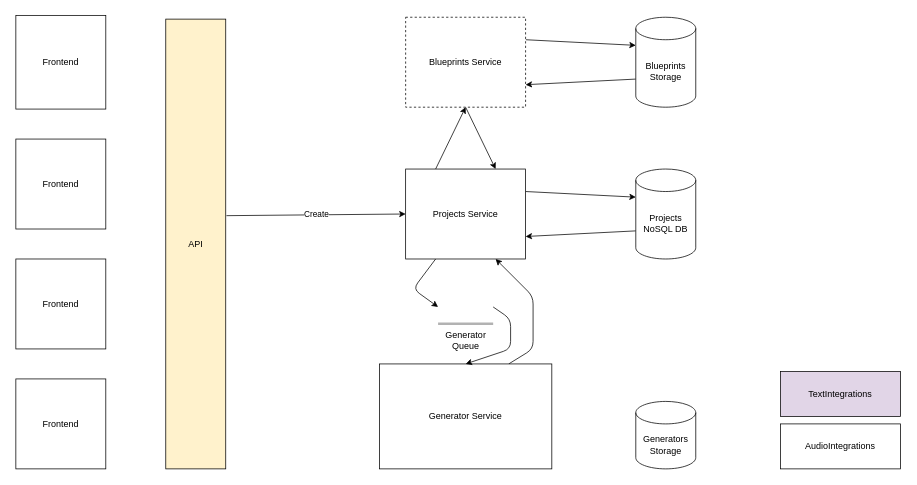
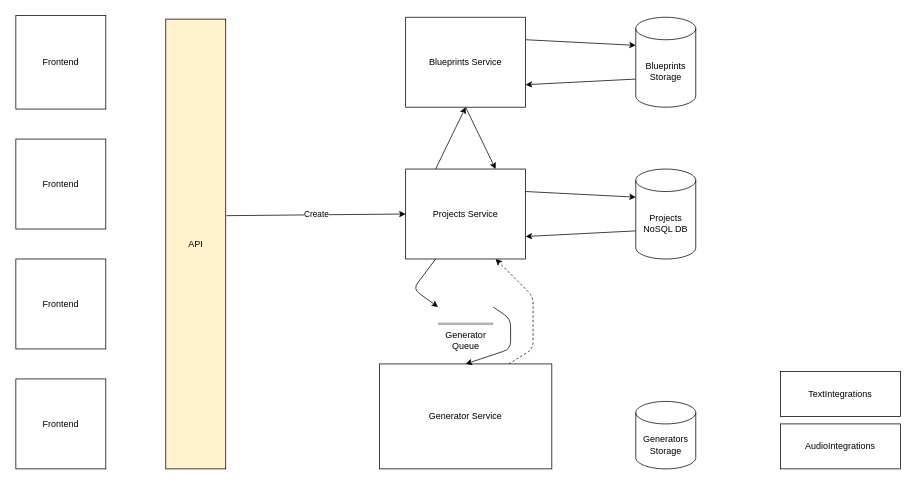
(465, 62) -> (465, 62)
(533, 313) -> (533, 313)
(840, 394) -> (840, 394)
